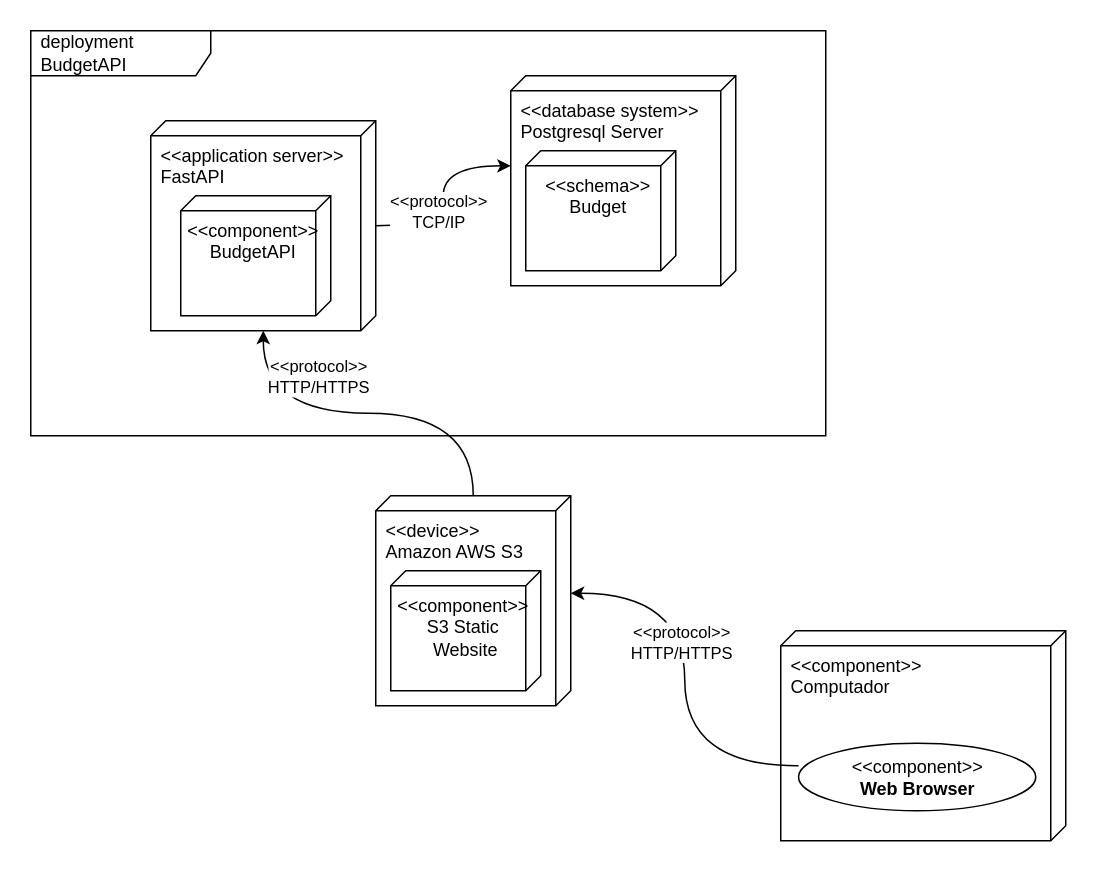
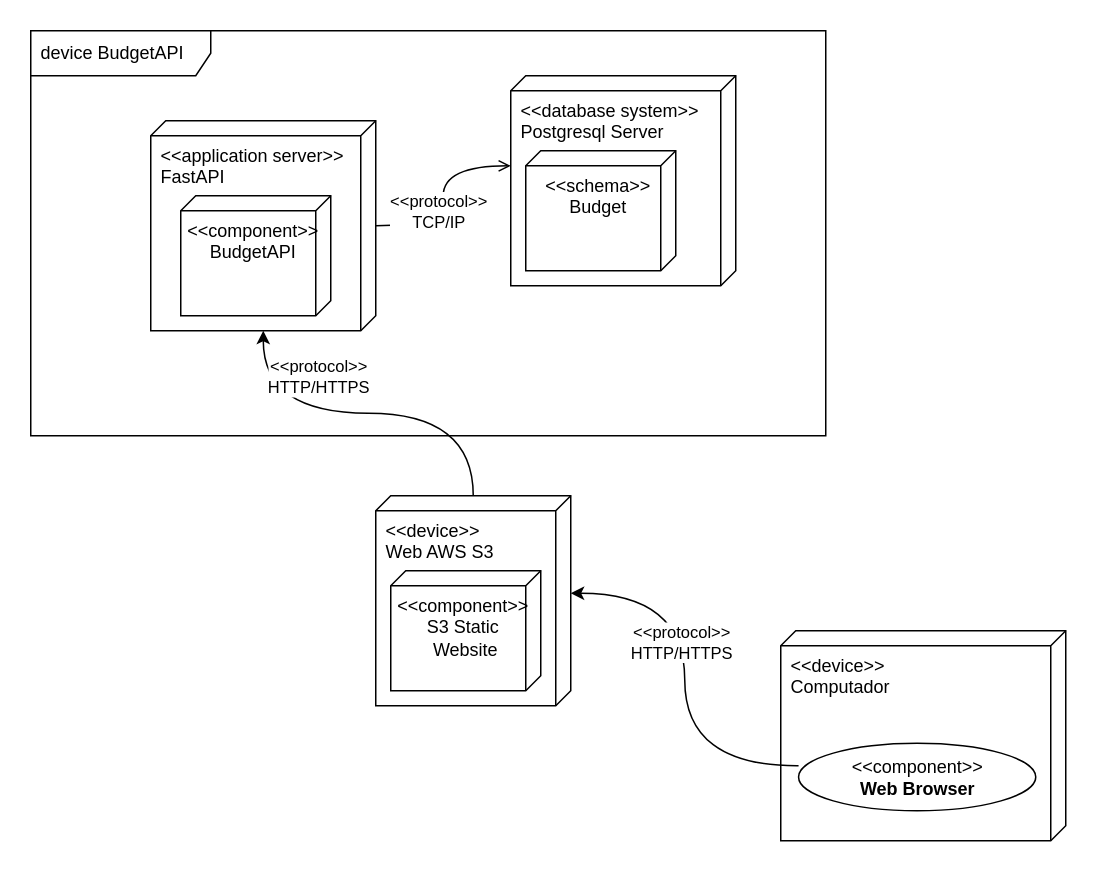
(126, 53) -> (117, 53)
(499, 166) -> (501, 166)
(447, 543) -> (434, 543)
(857, 678) -> (842, 678)
